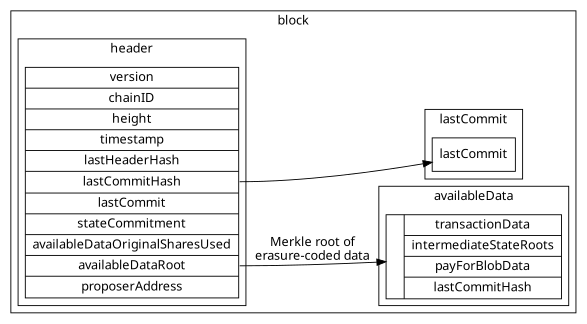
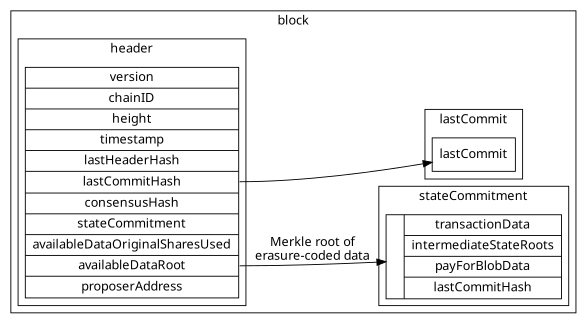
(474, 197) -> (474, 197)
(132, 203) -> (132, 203)
